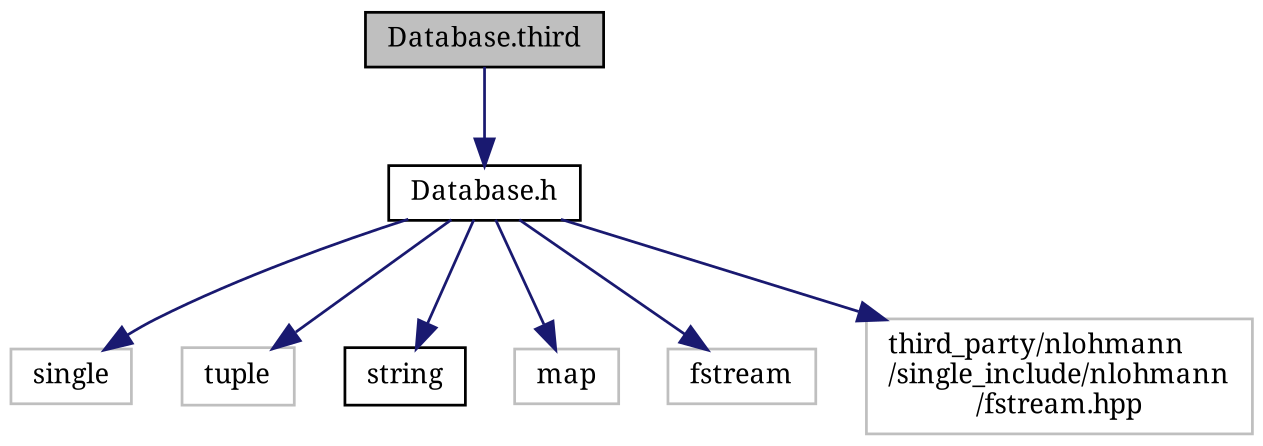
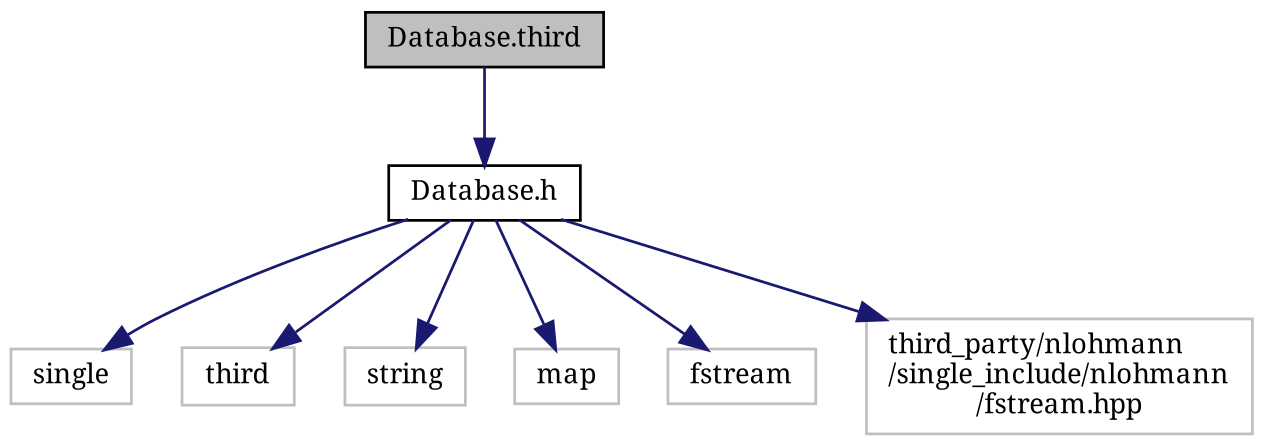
(238, 376) -> (238, 376)
(405, 376) -> (405, 376)
